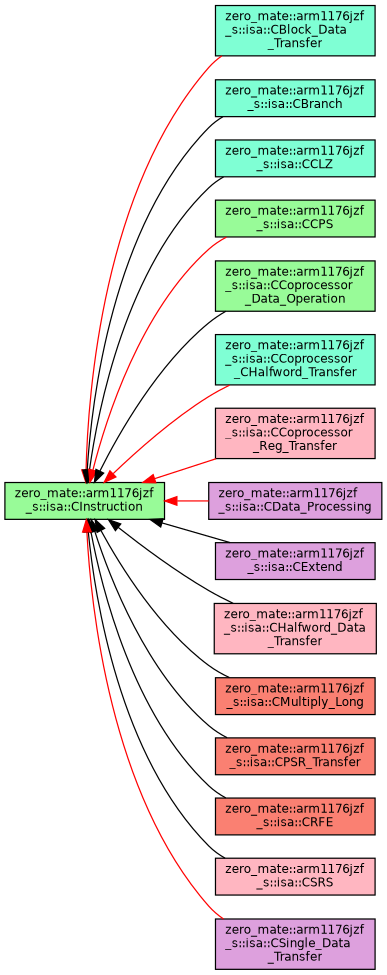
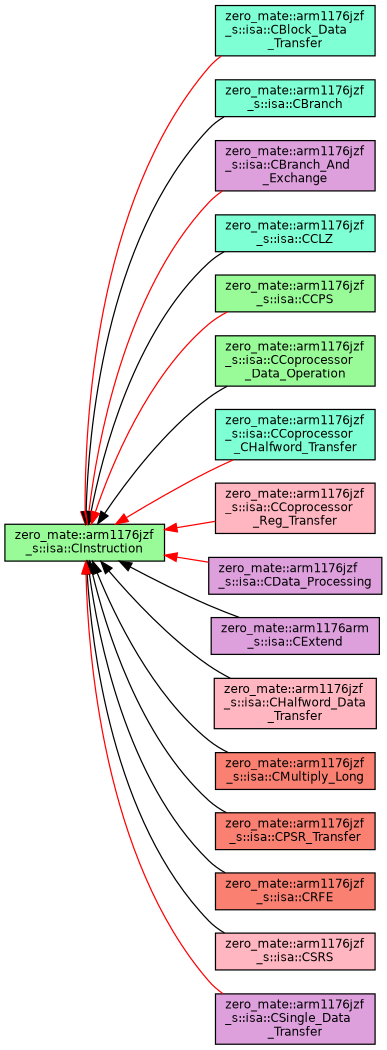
none -> (295, 166)
(295, 561) -> (295, 636)
